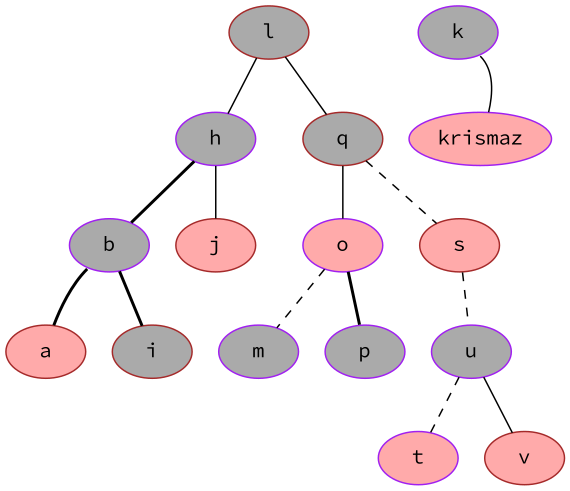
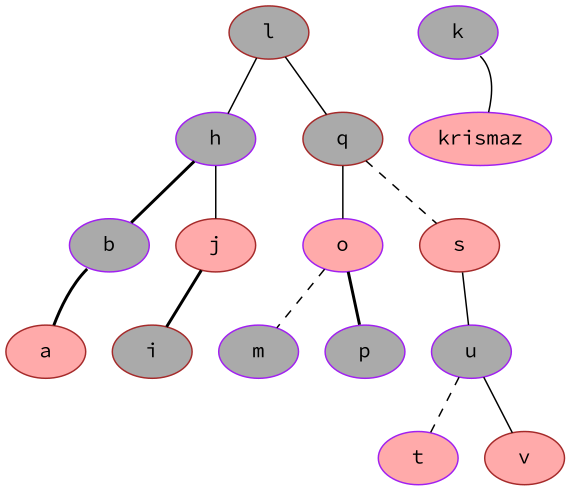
(131, 299) -> (184, 299)
(466, 299) -> (466, 299)
